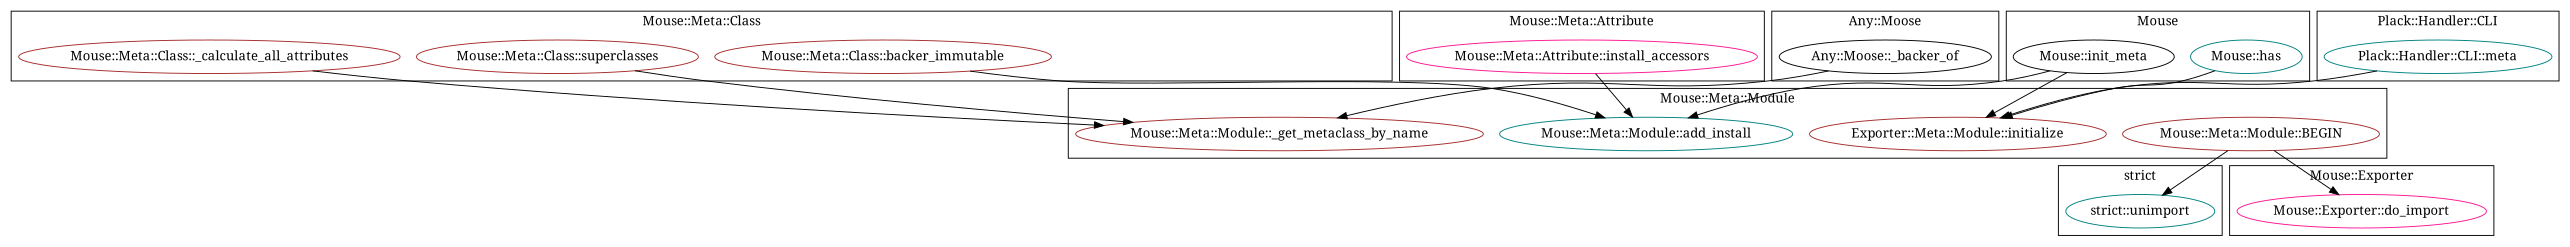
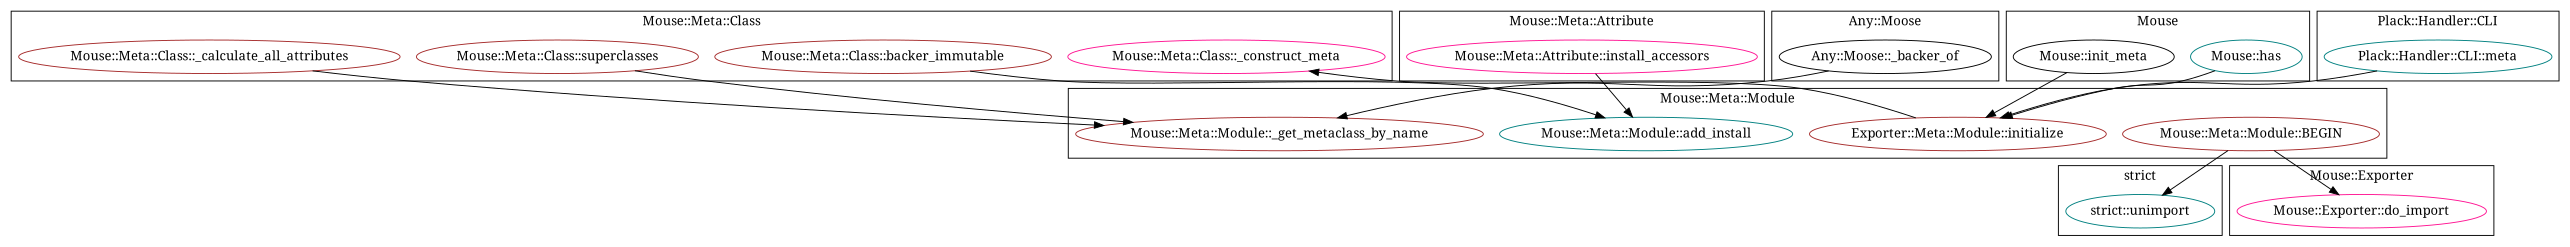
none -> (1226, 57)
(1873, 83) -> none
